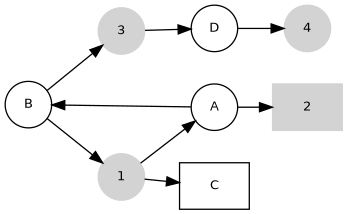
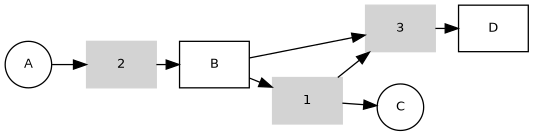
(214, 28) -> (493, 28)
(307, 28) -> none
(121, 31) -> (400, 28)
(28, 105) -> (214, 65)
(128, 106) -> (161, 65)
(163, 146) -> (348, 69)
(121, 177) -> (307, 101)
(214, 186) -> (400, 107)
